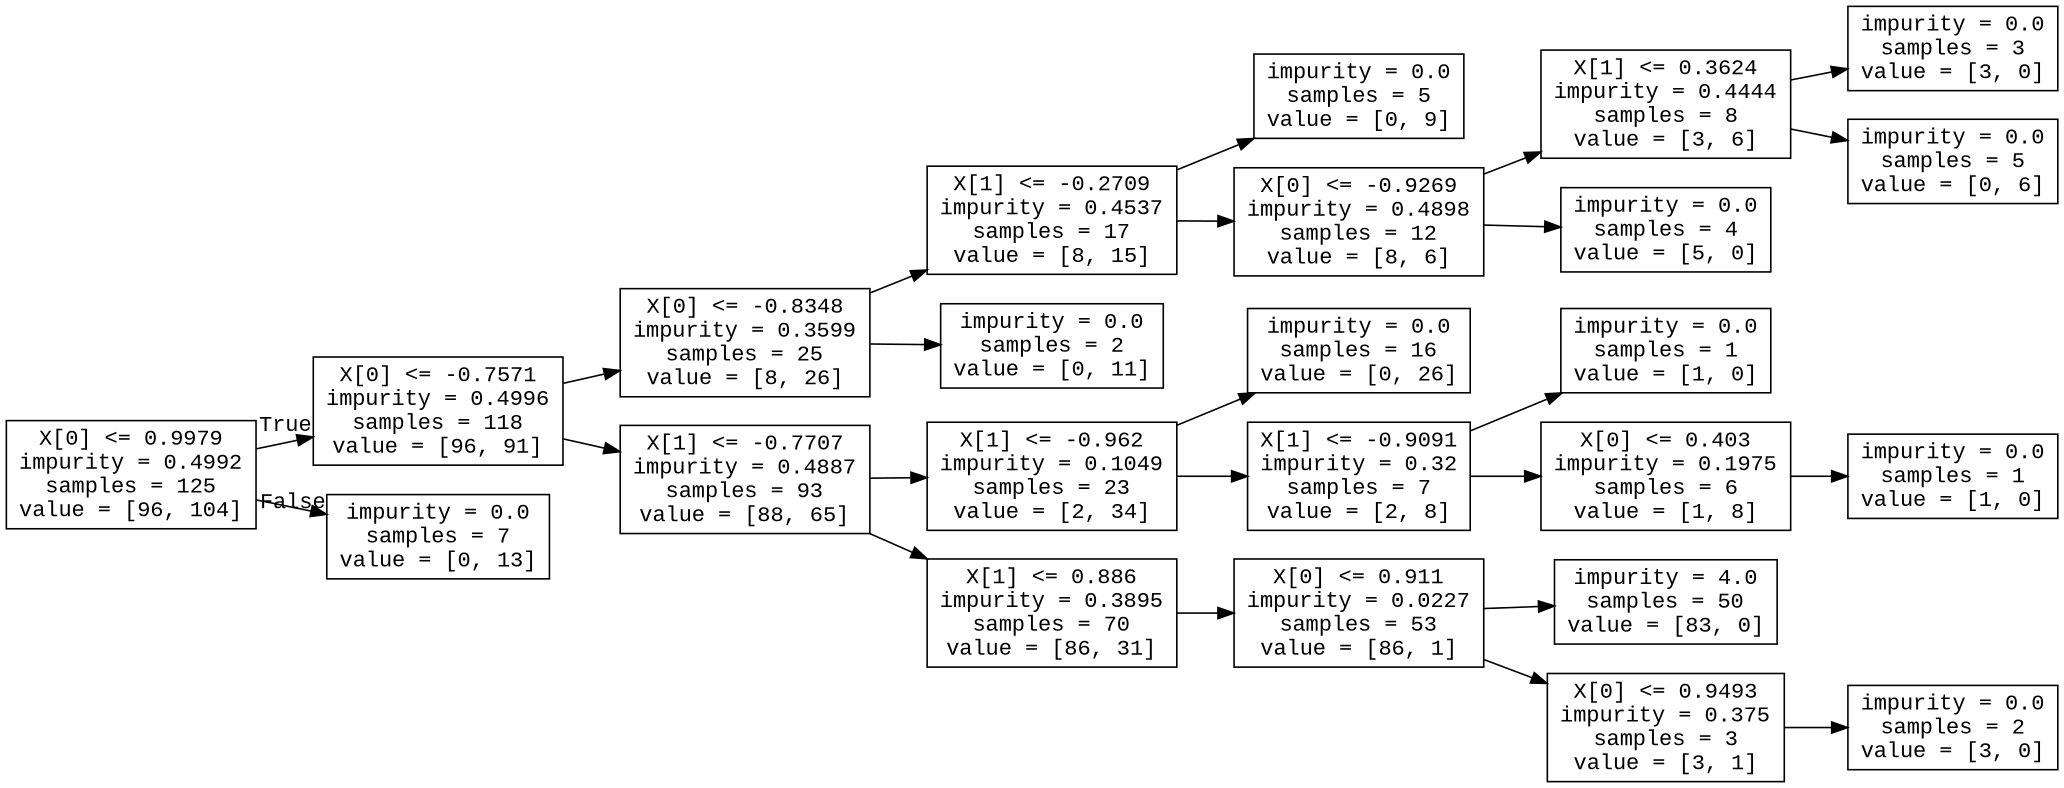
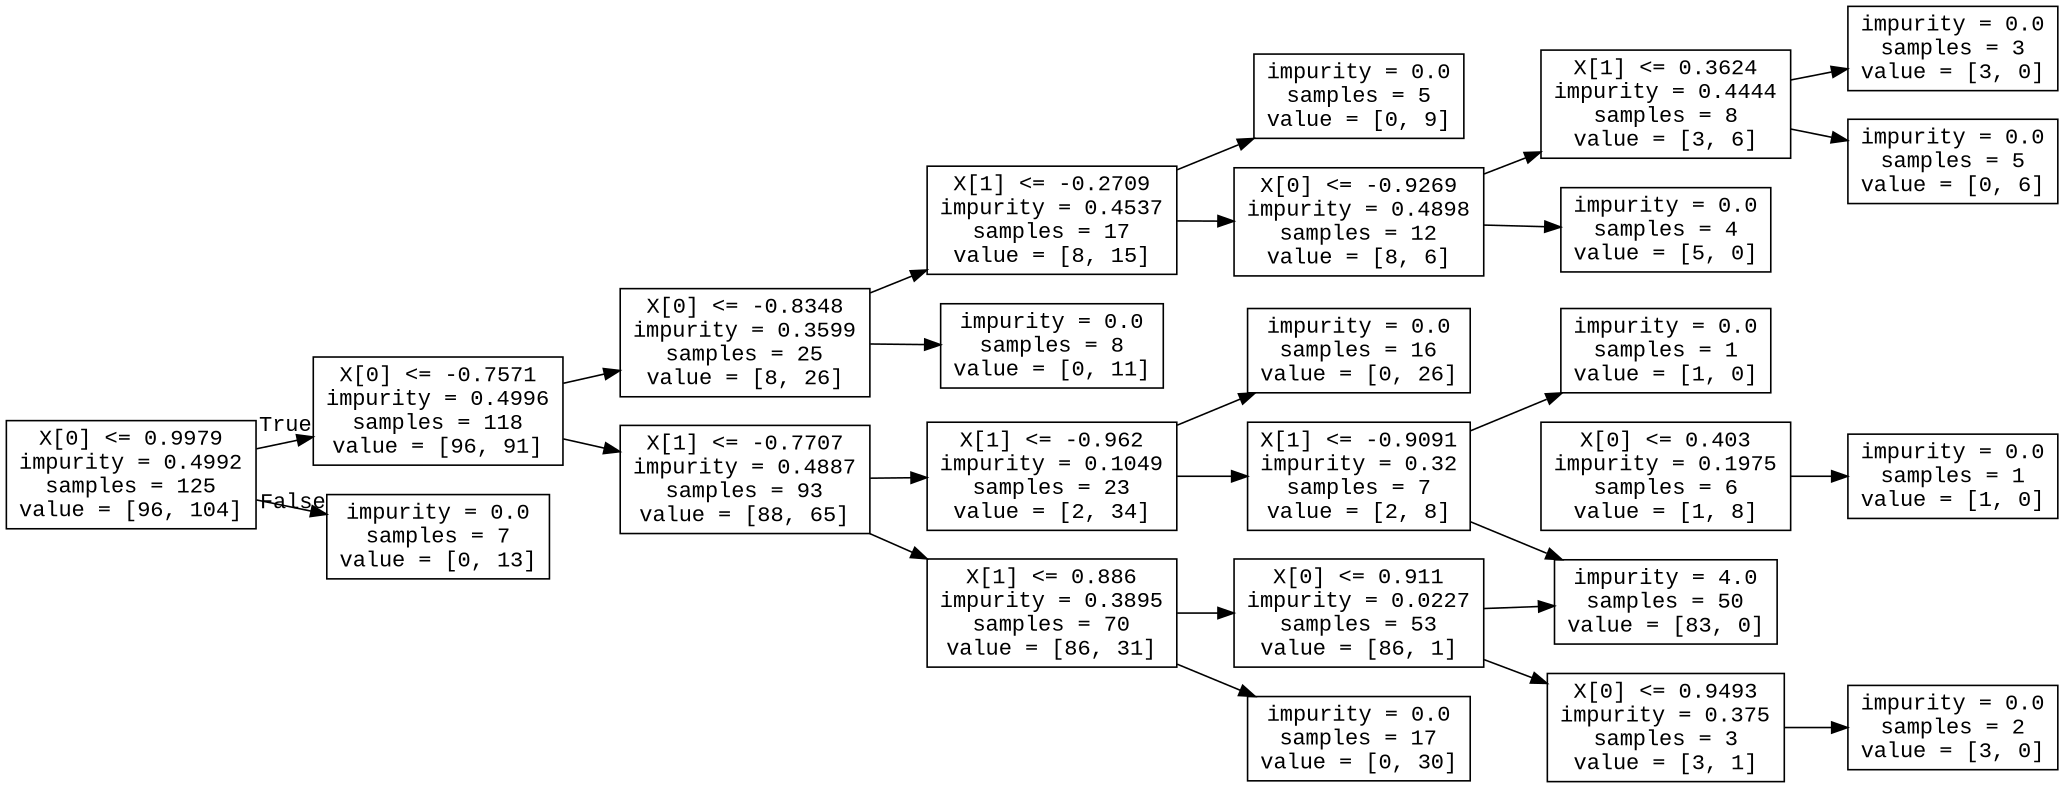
(1052, 346) -> (1052, 346)
(1497, 476) -> (1509, 538)
none -> (1359, 739)
